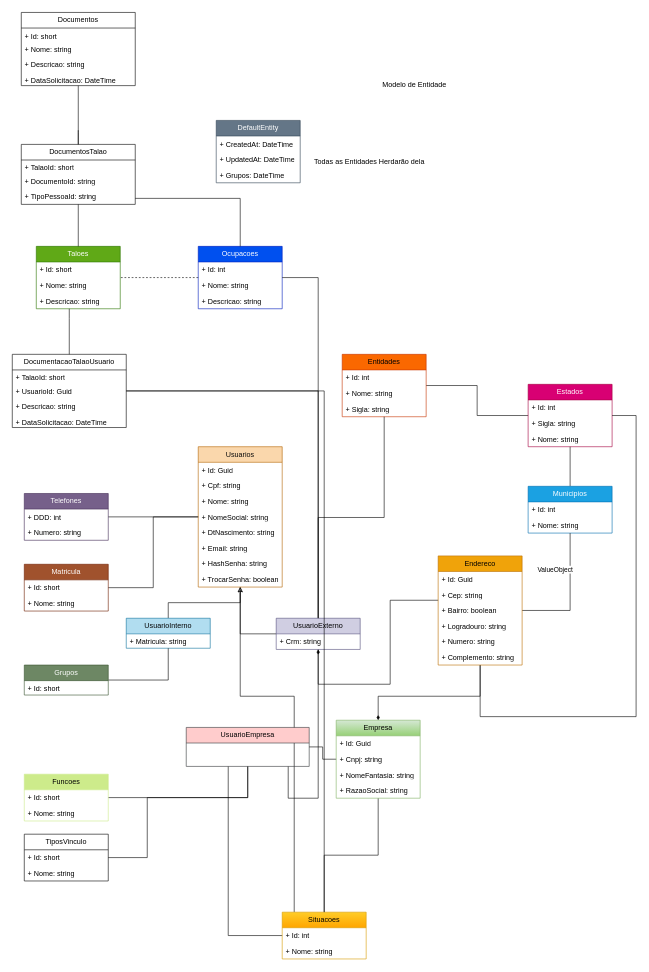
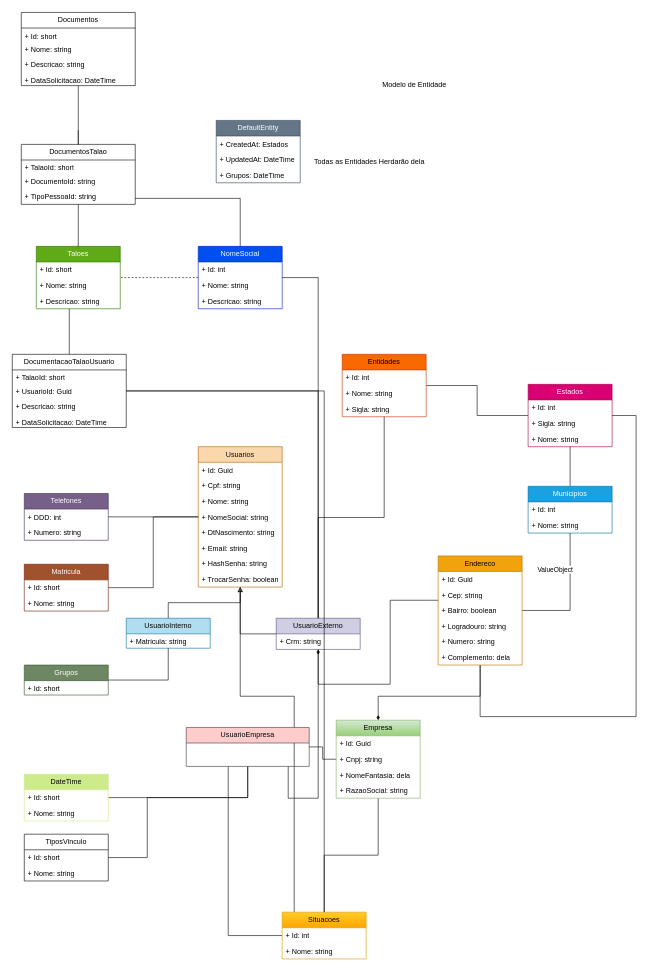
(258, 144) -> (257, 144)
(240, 254) -> (240, 254)
(480, 658) -> (476, 658)
(379, 780) -> (376, 776)
(66, 782) -> (66, 782)
